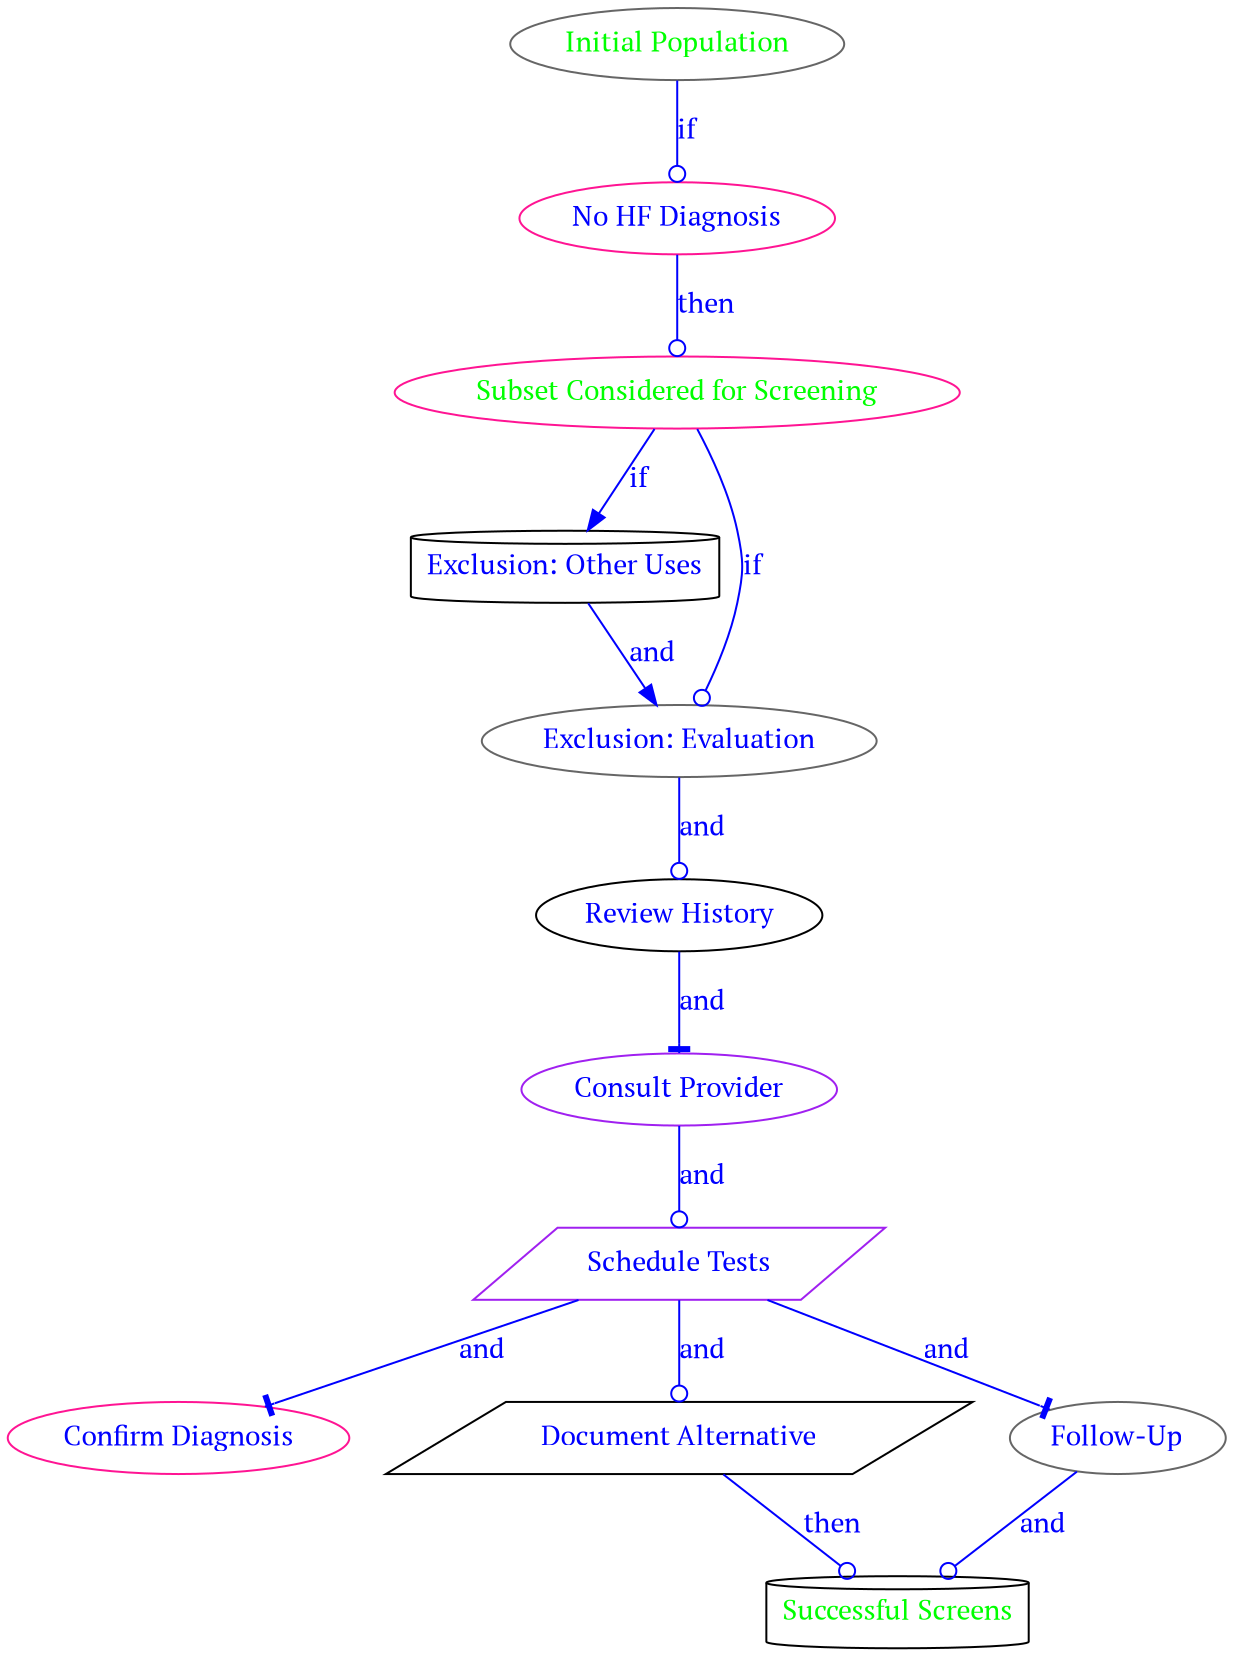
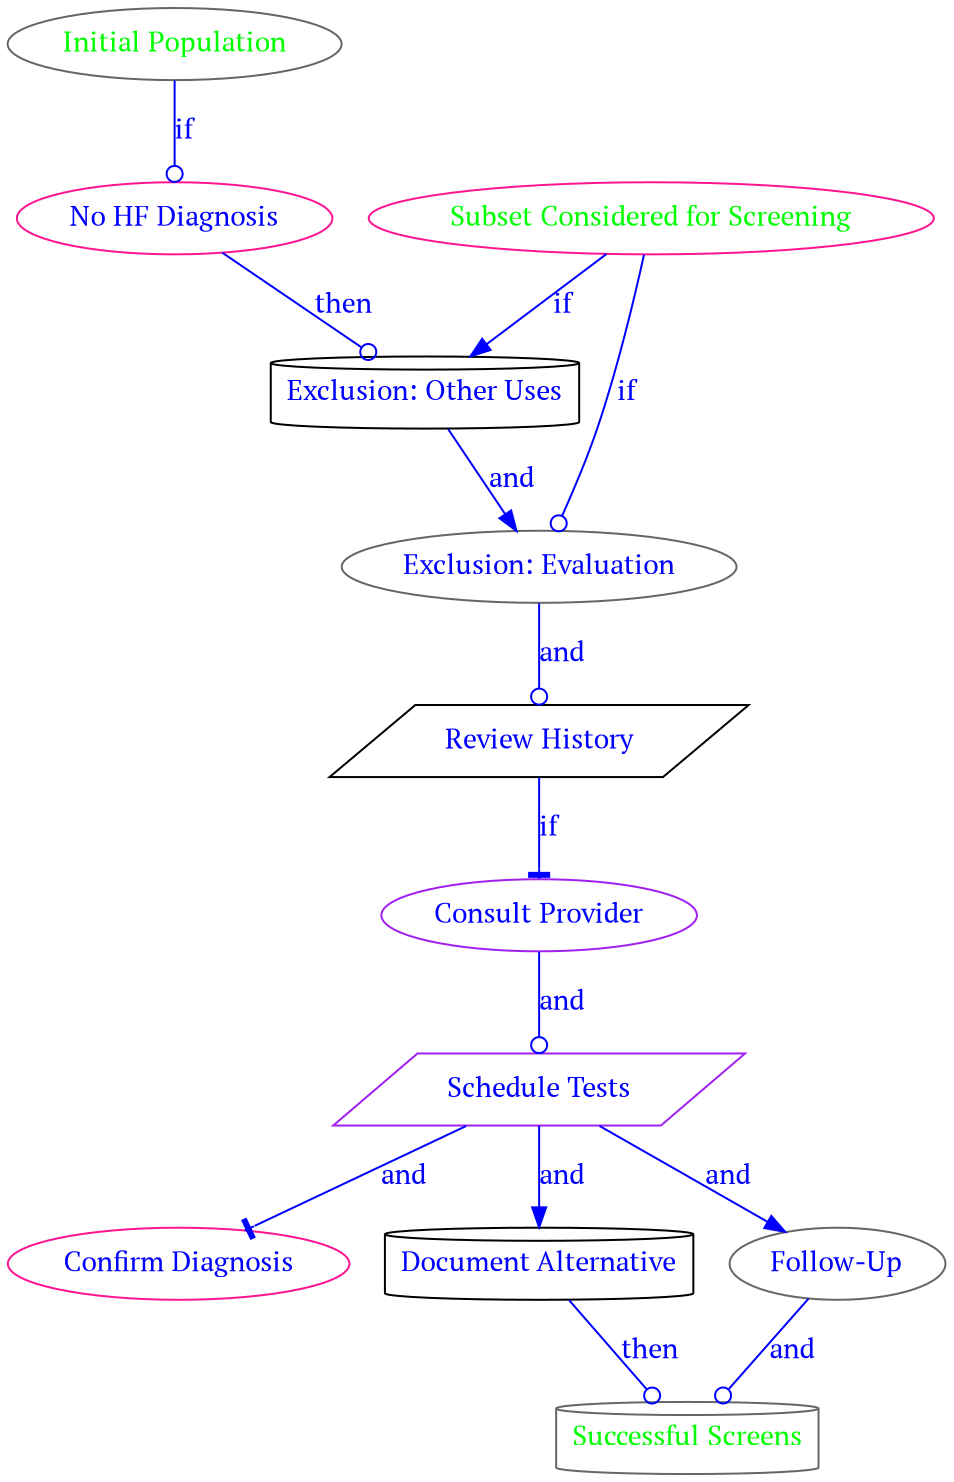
(677, 297) -> (292, 300)
(679, 915) -> (539, 741)
(702, 1002) -> (549, 828)
(679, 1343) -> (539, 1167)
(904, 1353) -> (683, 1174)
(679, 1438) -> (539, 1264)
(898, 1612) -> (687, 1438)
